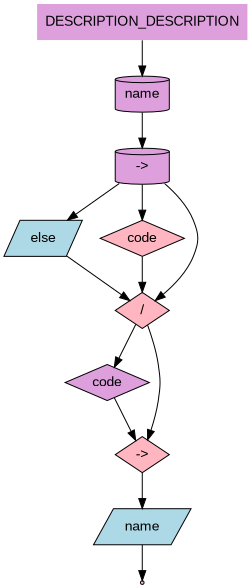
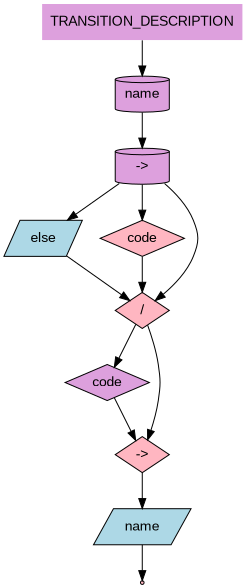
(142, 22) -> (142, 22)
